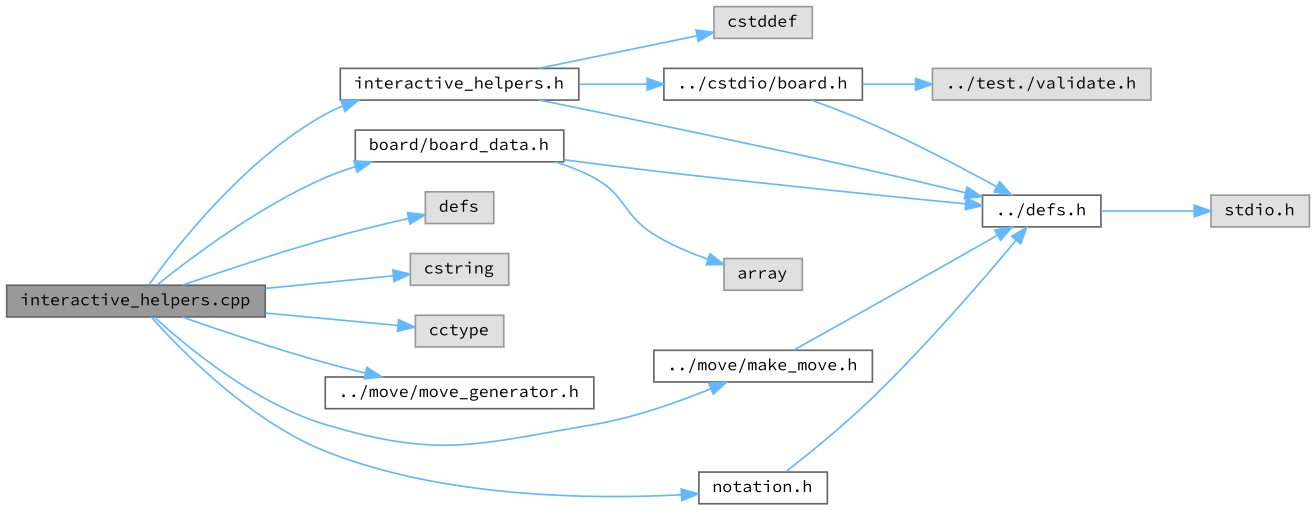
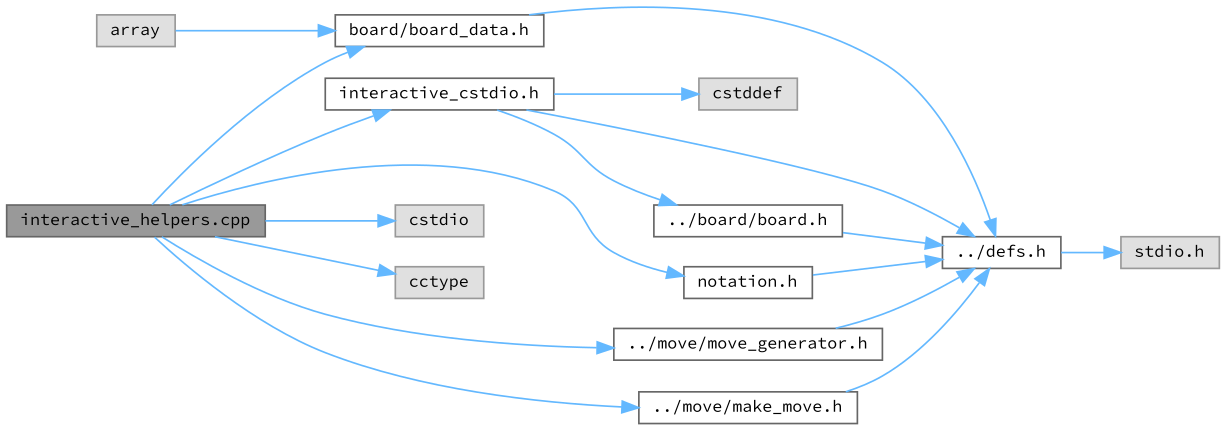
(460, 84) -> (440, 94)
(763, 84) -> (748, 221)
(1042, 84) -> none
(460, 208) -> (440, 221)
(630, 213) -> (247, 31)
(460, 269) -> none
none -> (899, 307)
